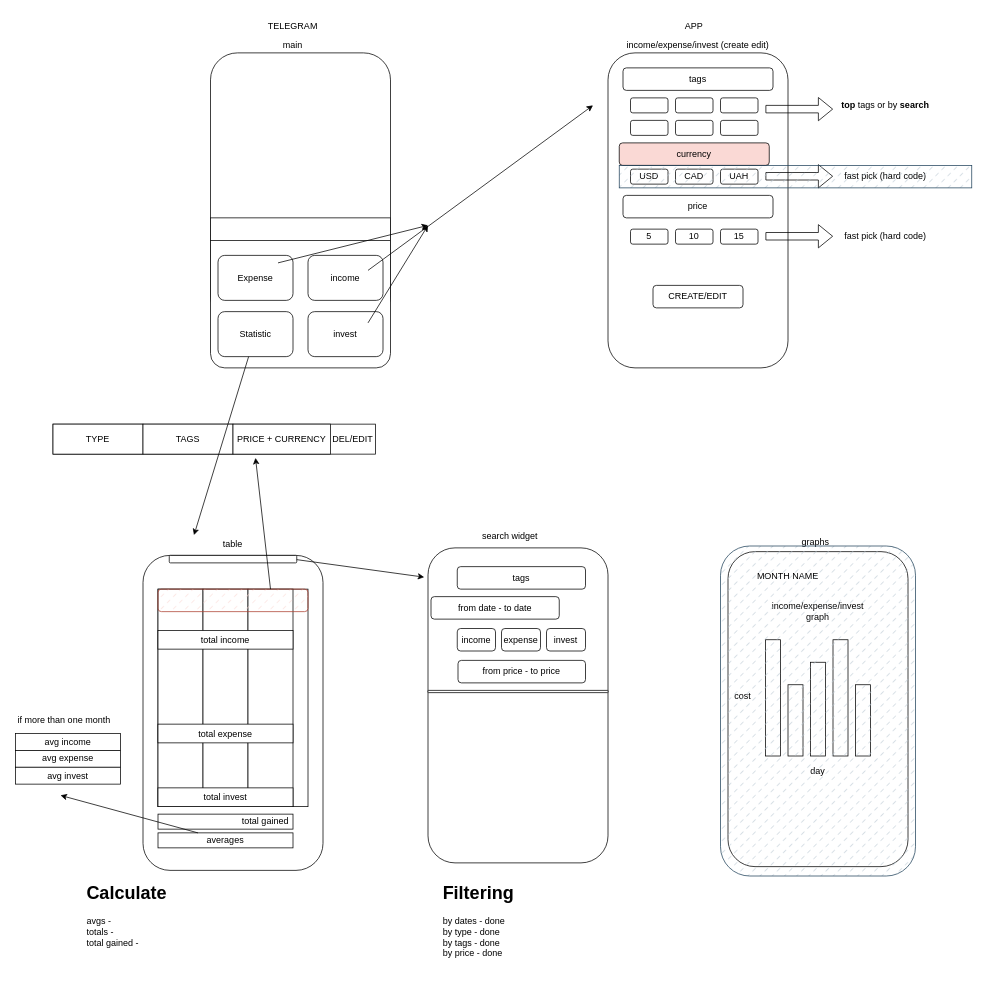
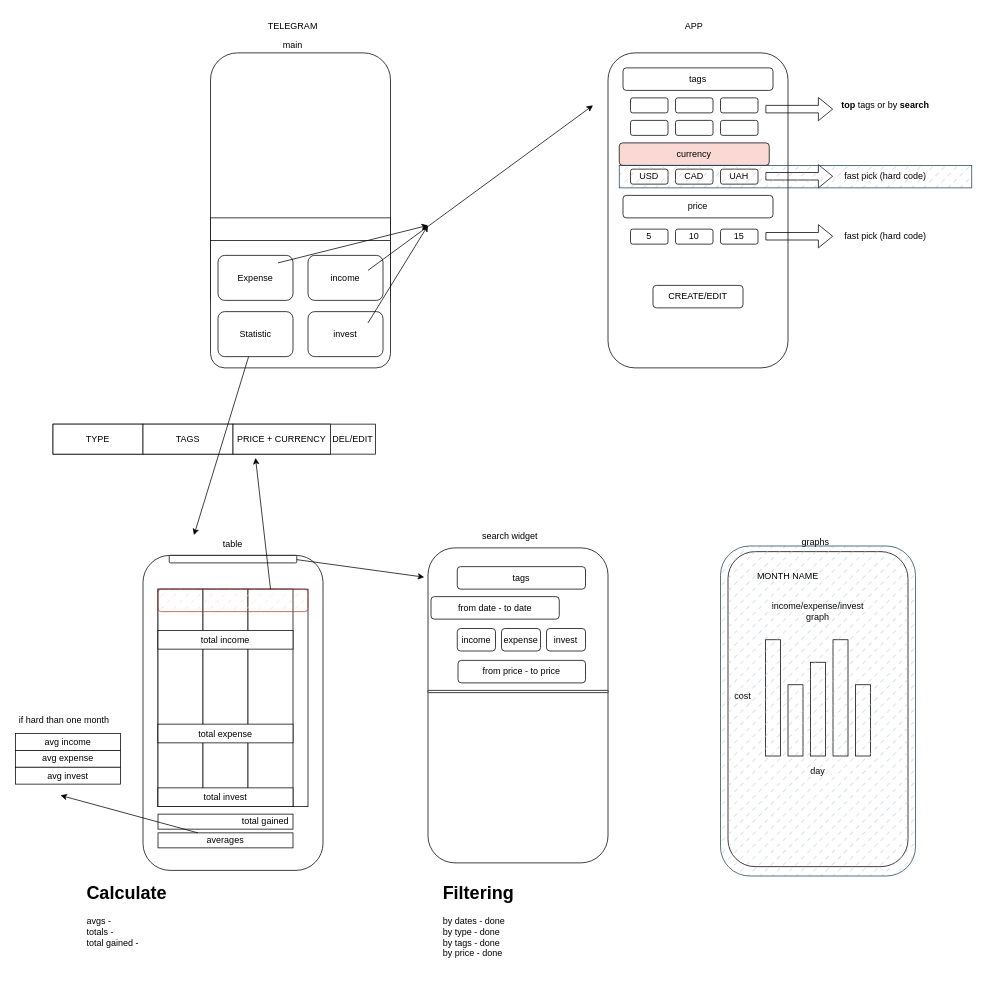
(698, 45) -> none
(64, 720) -> (64, 720)
